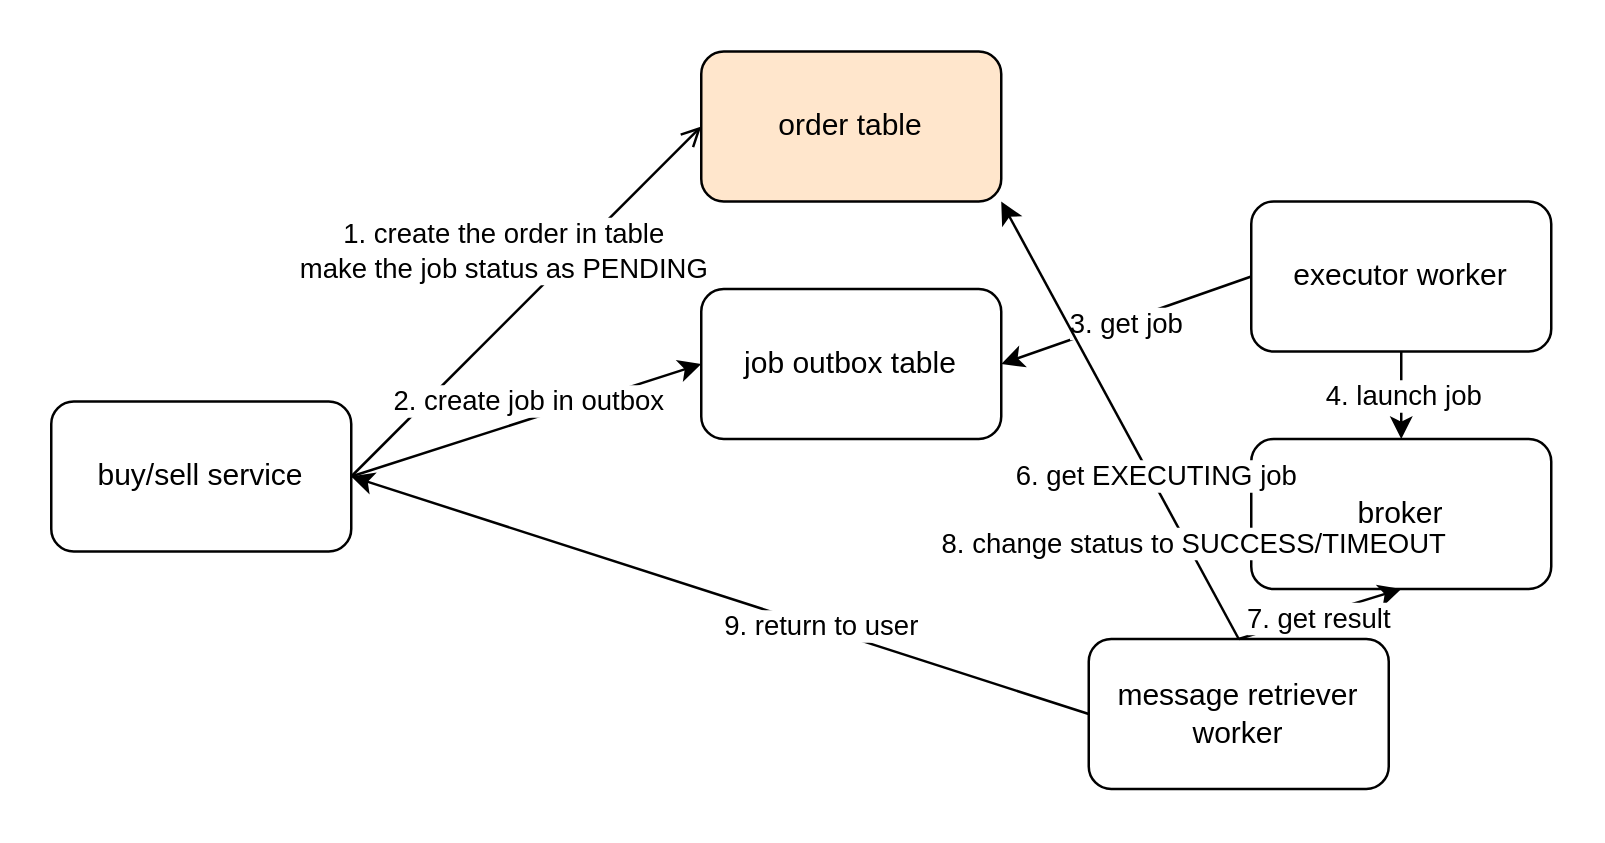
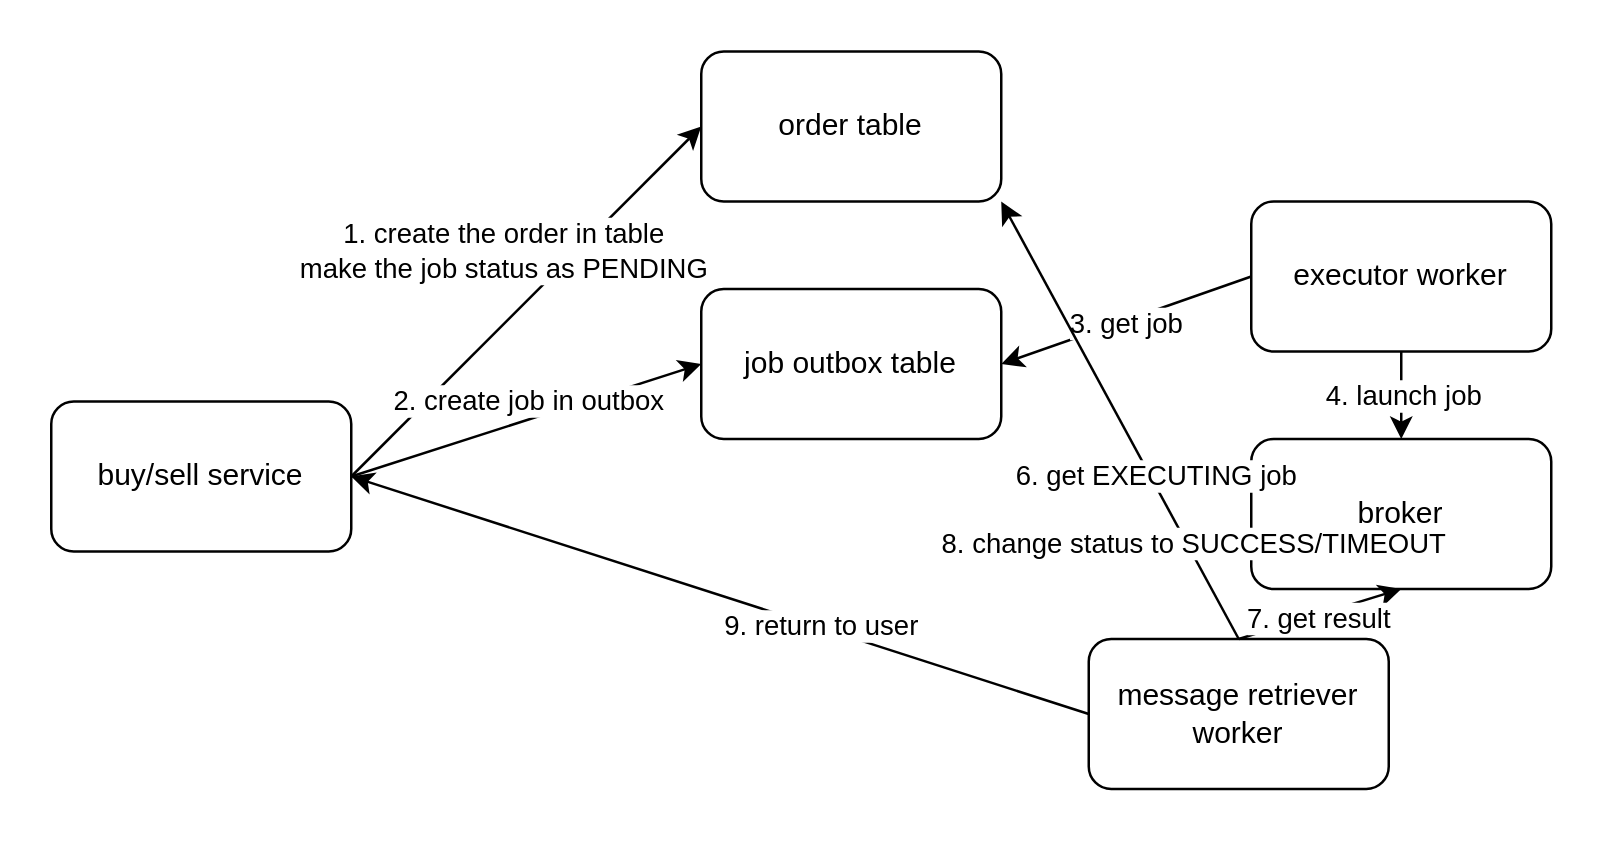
(851, 126) -> (851, 126)
(692, 136) -> (689, 139)
